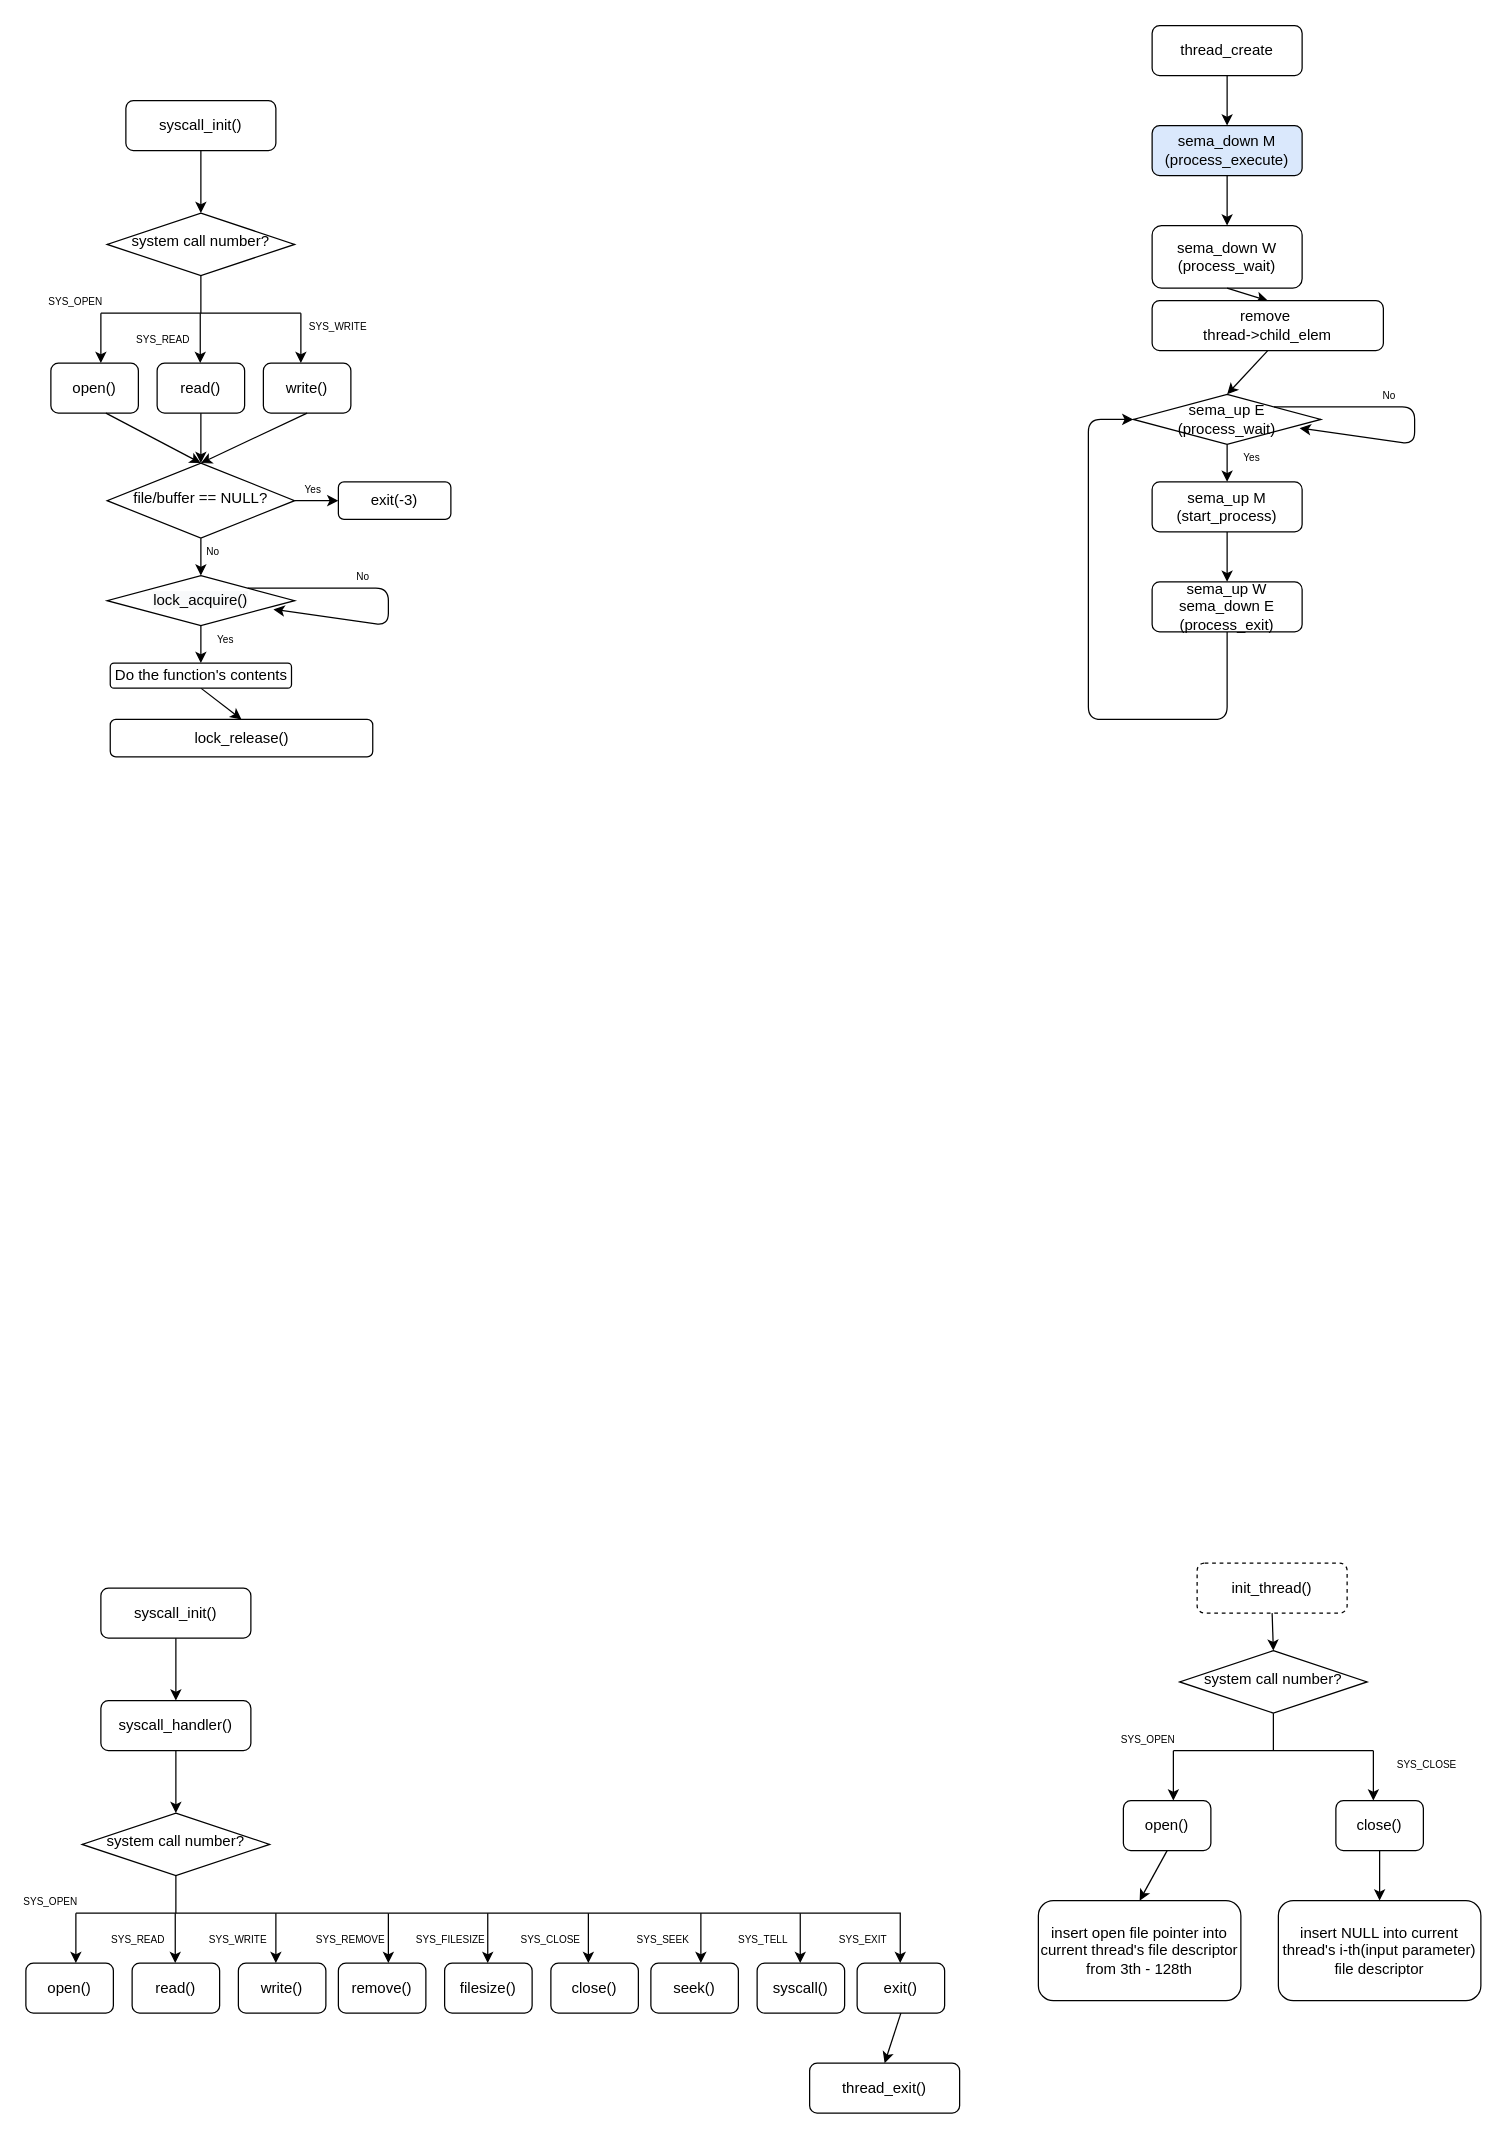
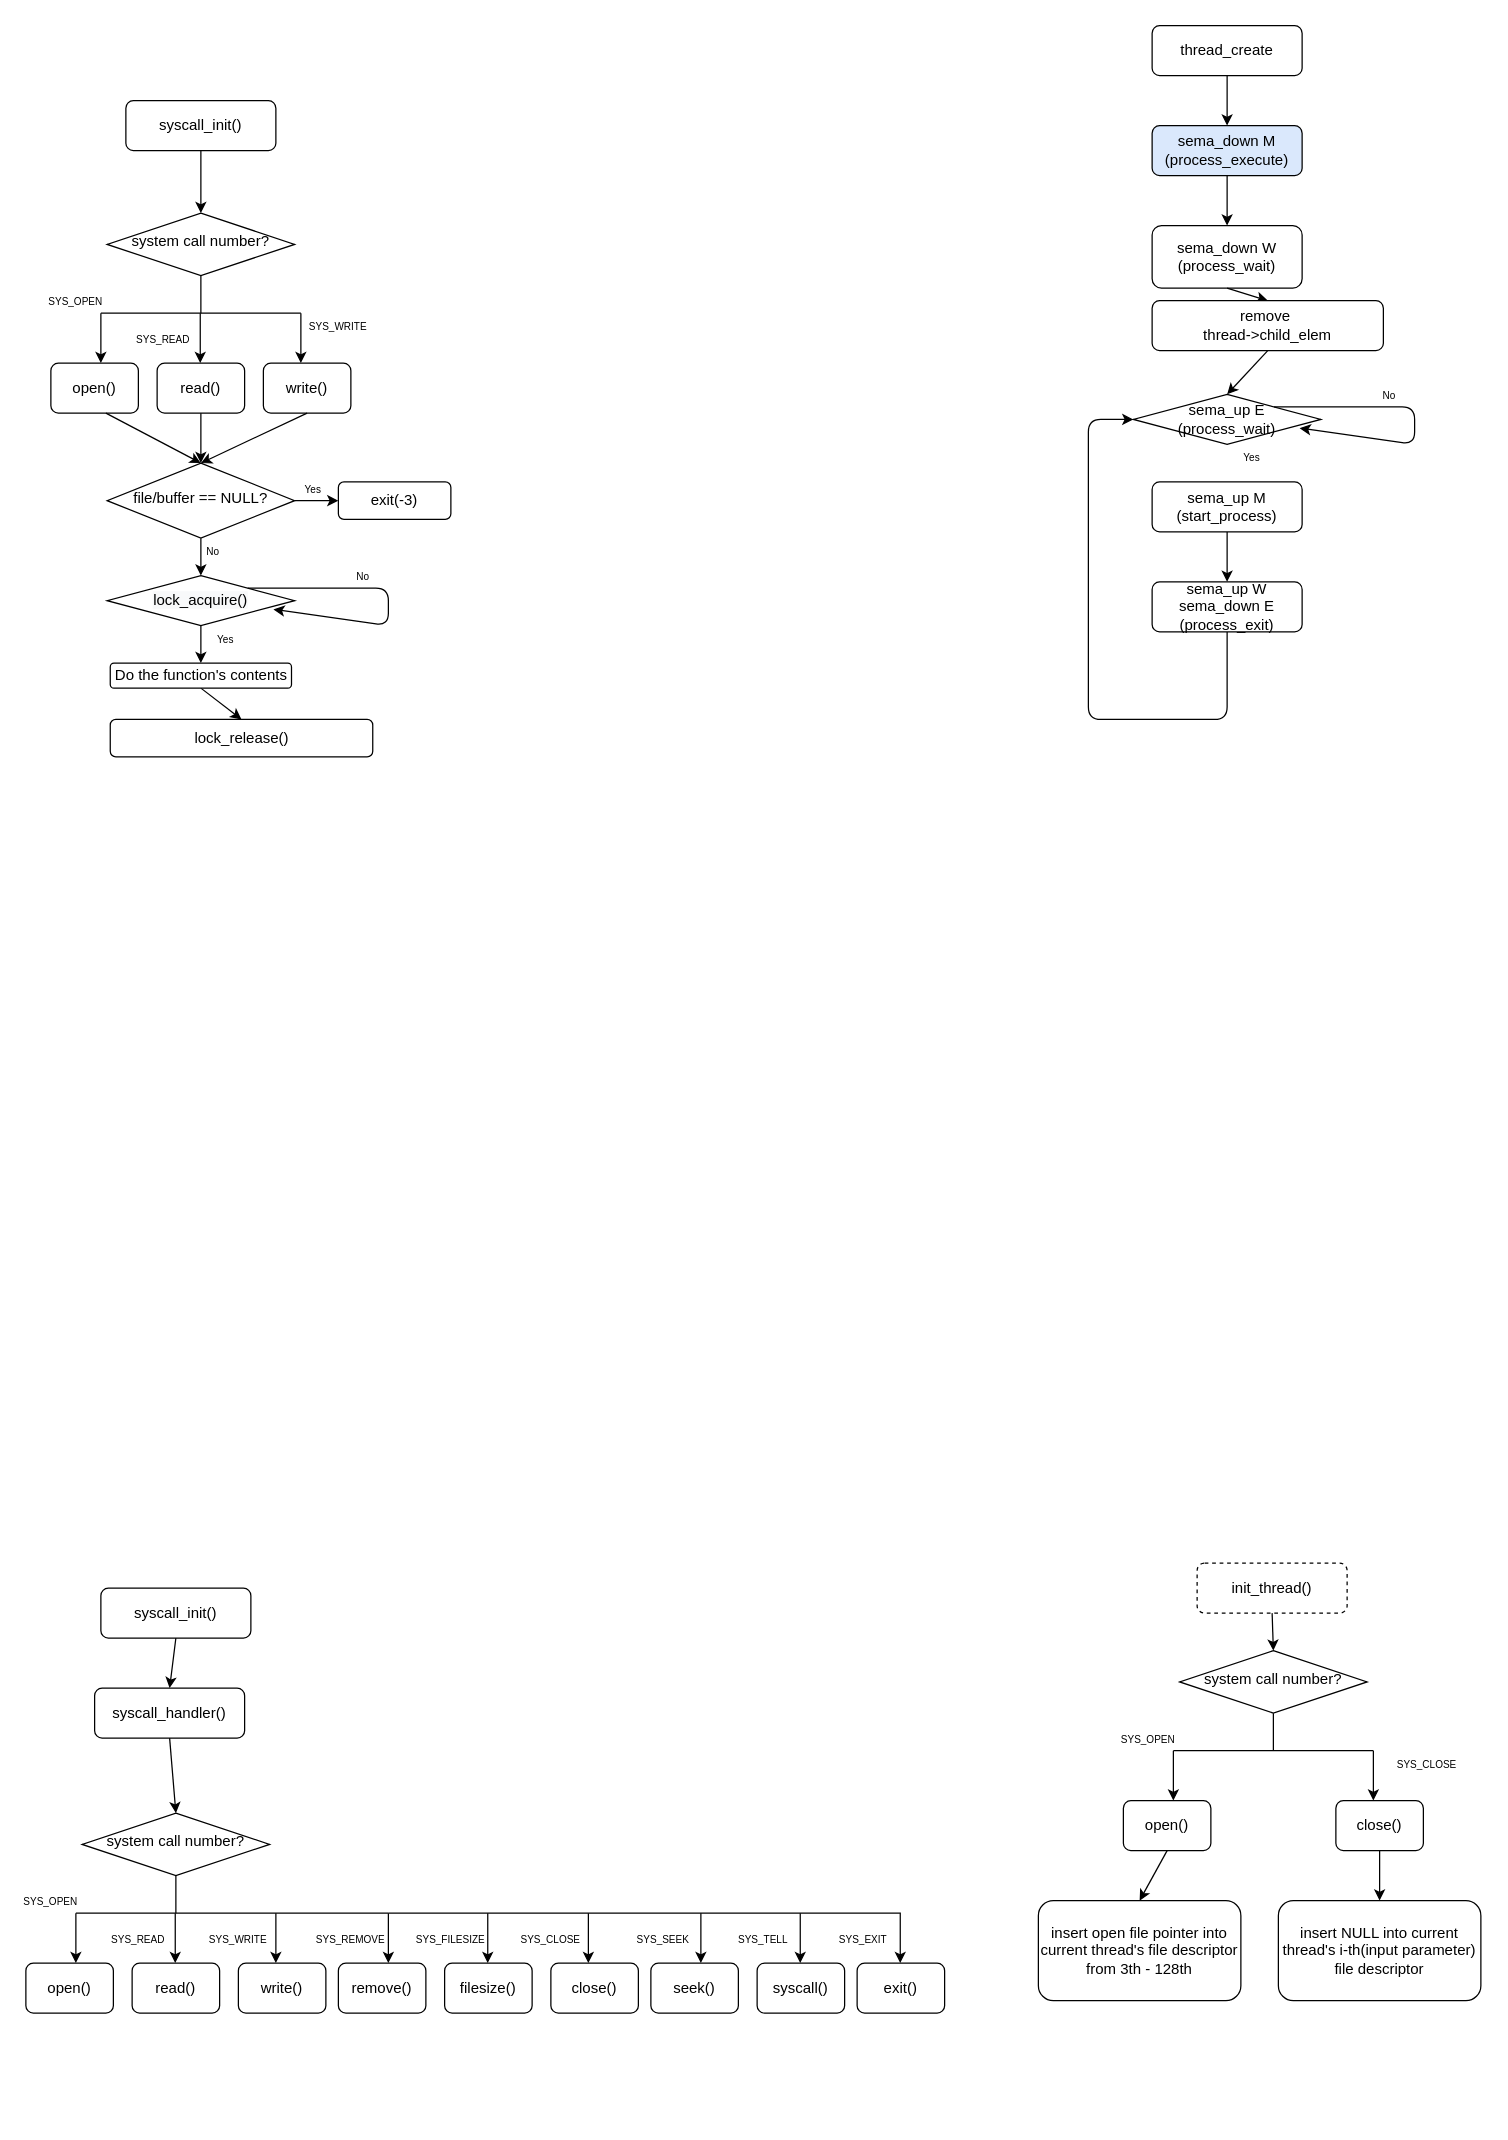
(1227, 459) -> none
(176, 1726) -> (169, 1713)
(894, 2034) -> none
(884, 2088) -> none
